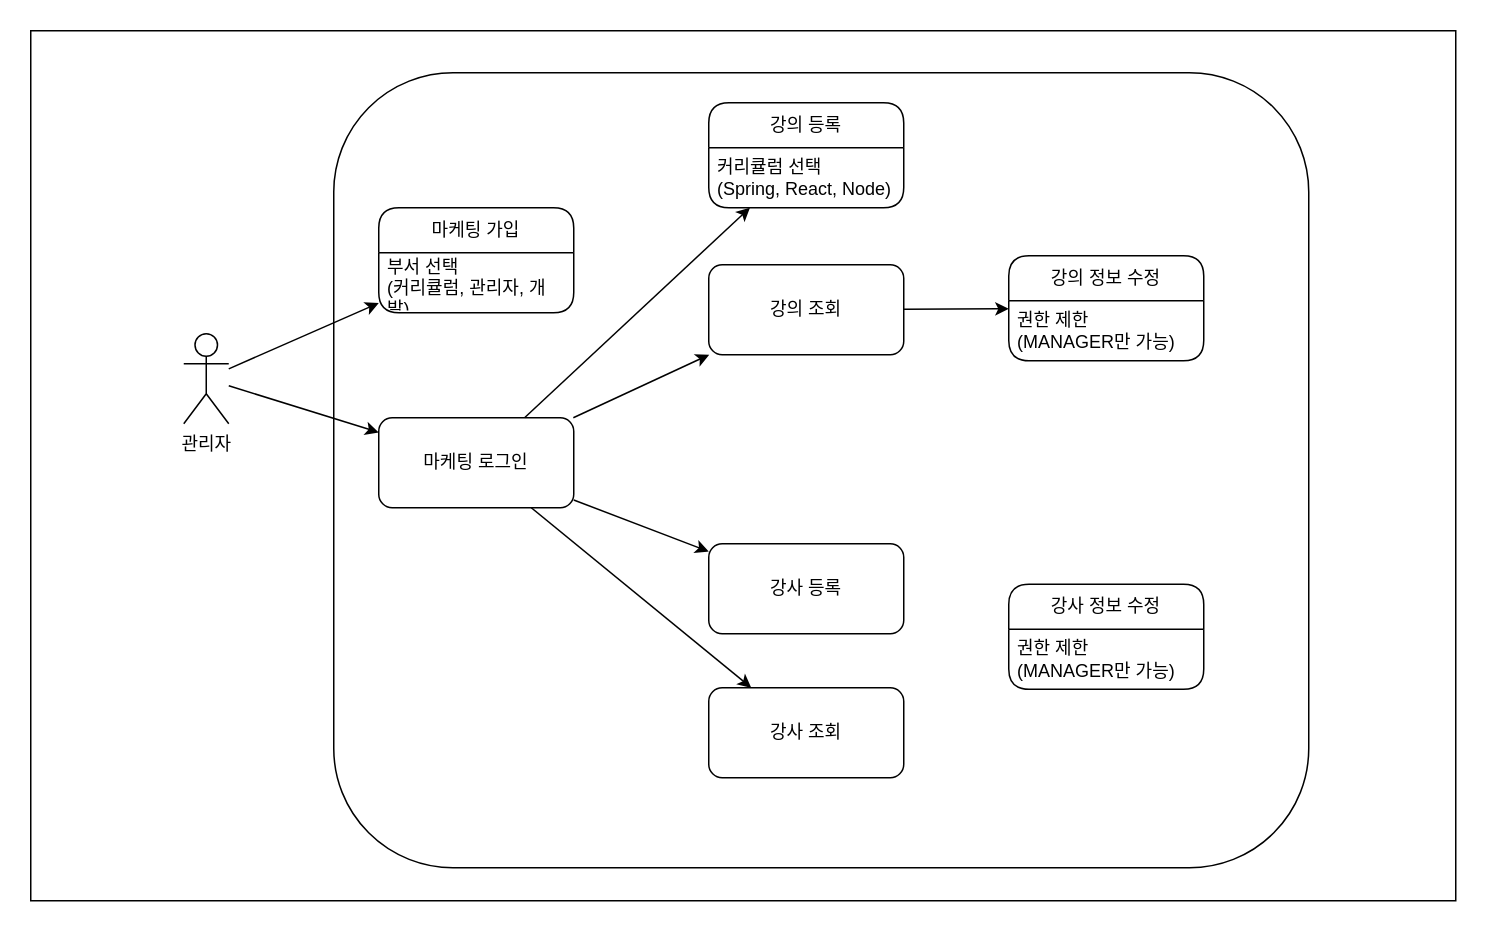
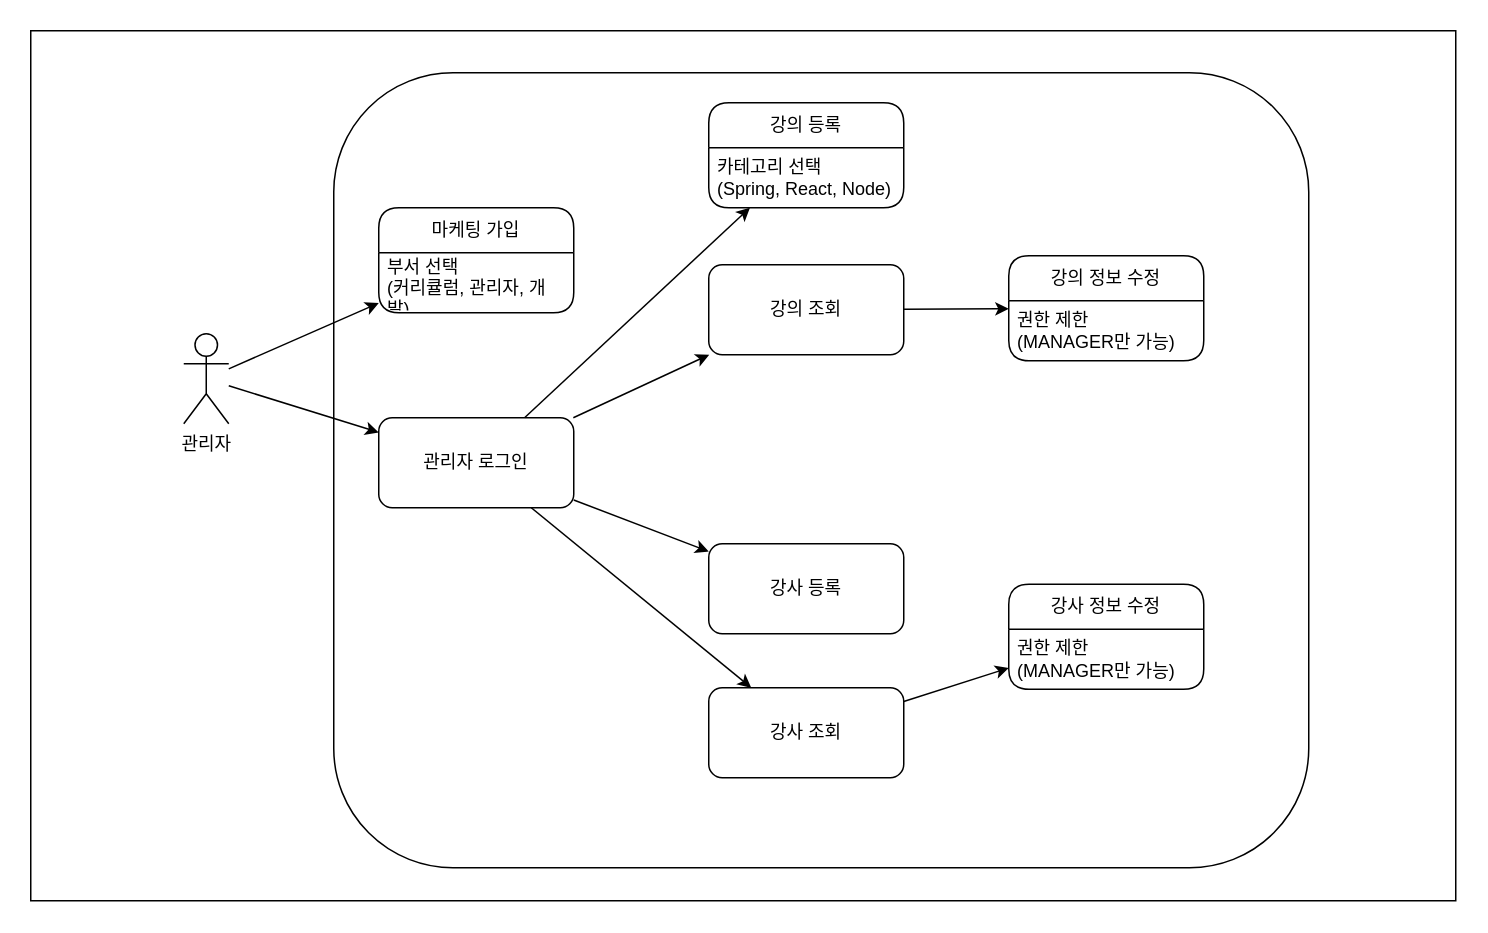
(808, 178) -> (808, 178)
(476, 463) -> (476, 463)
none -> (952, 686)
